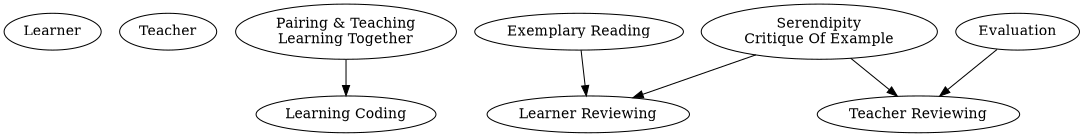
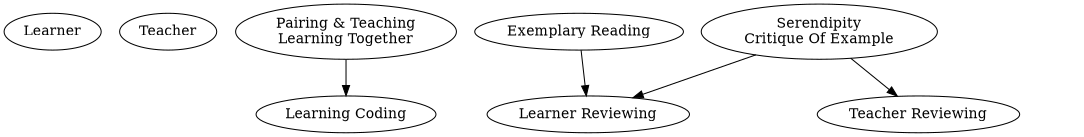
(1018, 32) -> none
